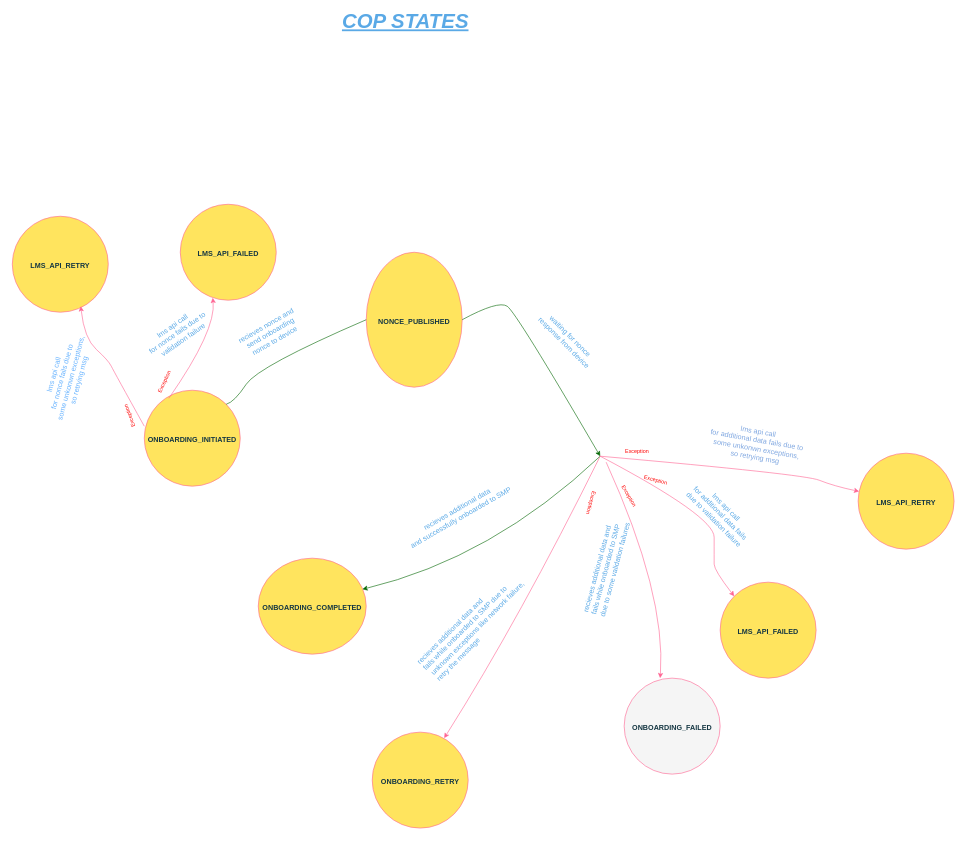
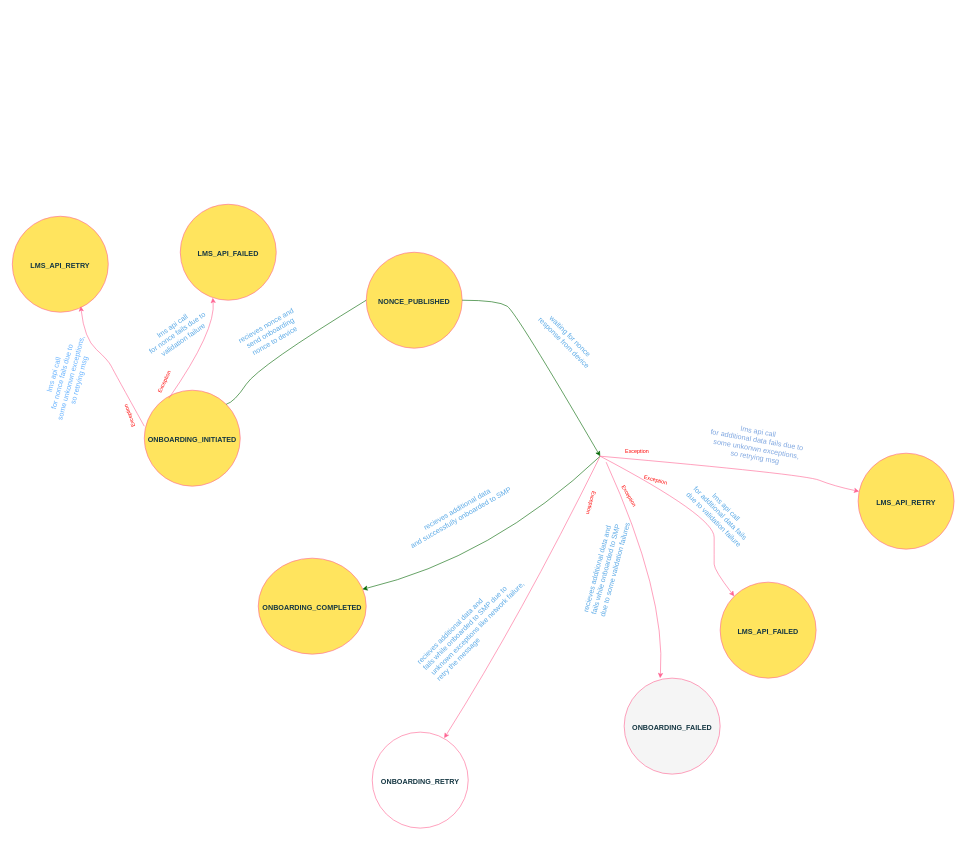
(405, 21) -> none
(414, 320) -> (414, 300)
(420, 780) -> (420, 780)
